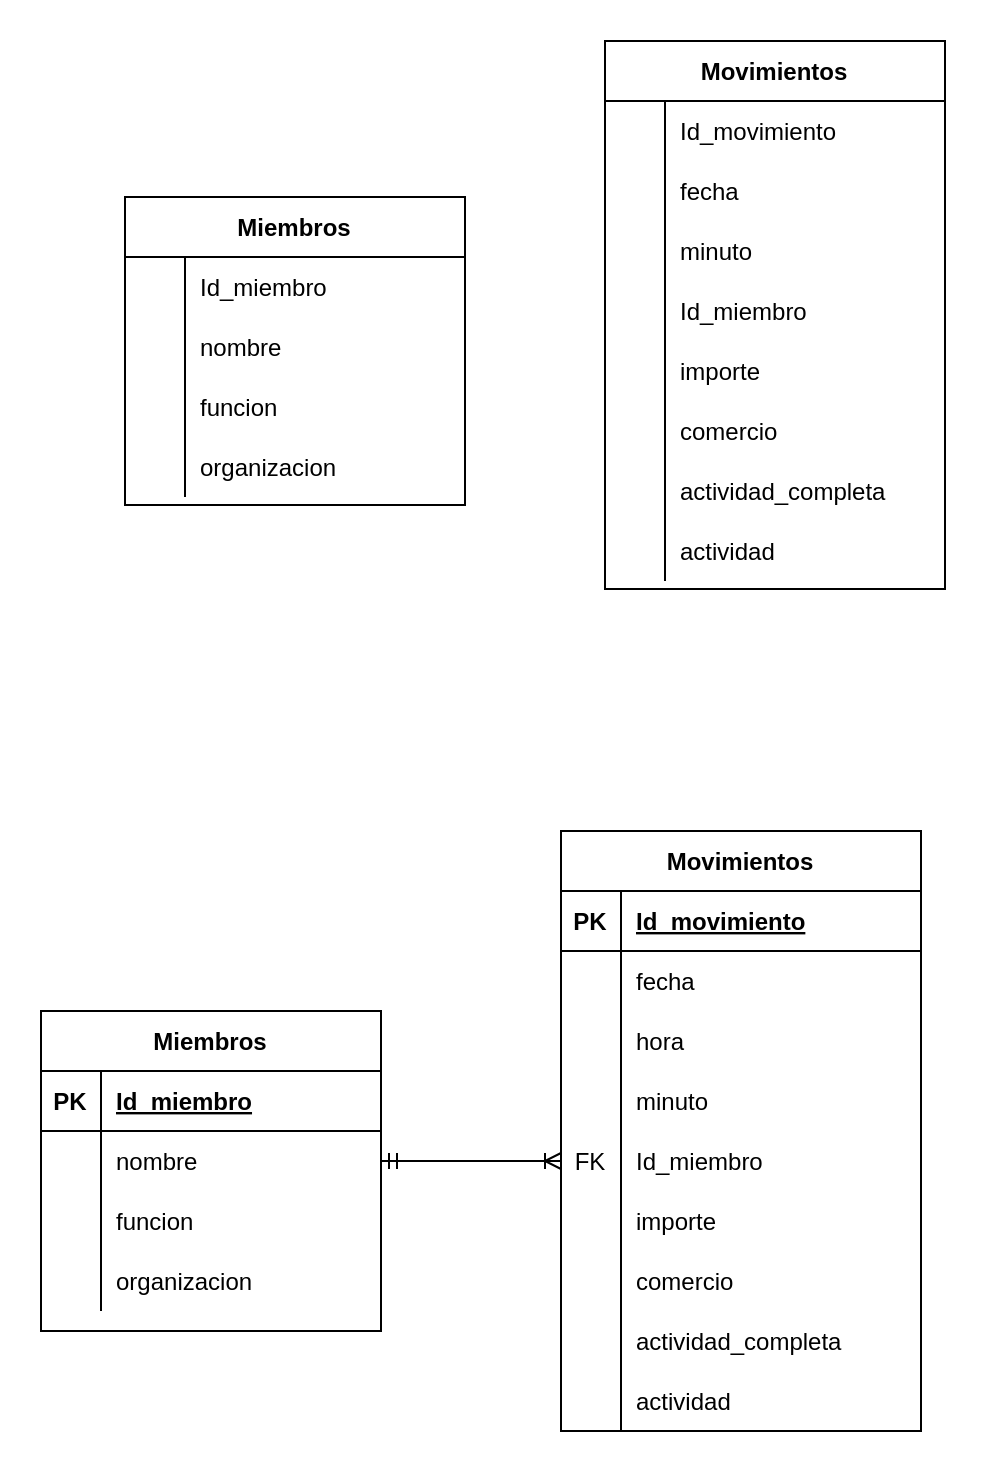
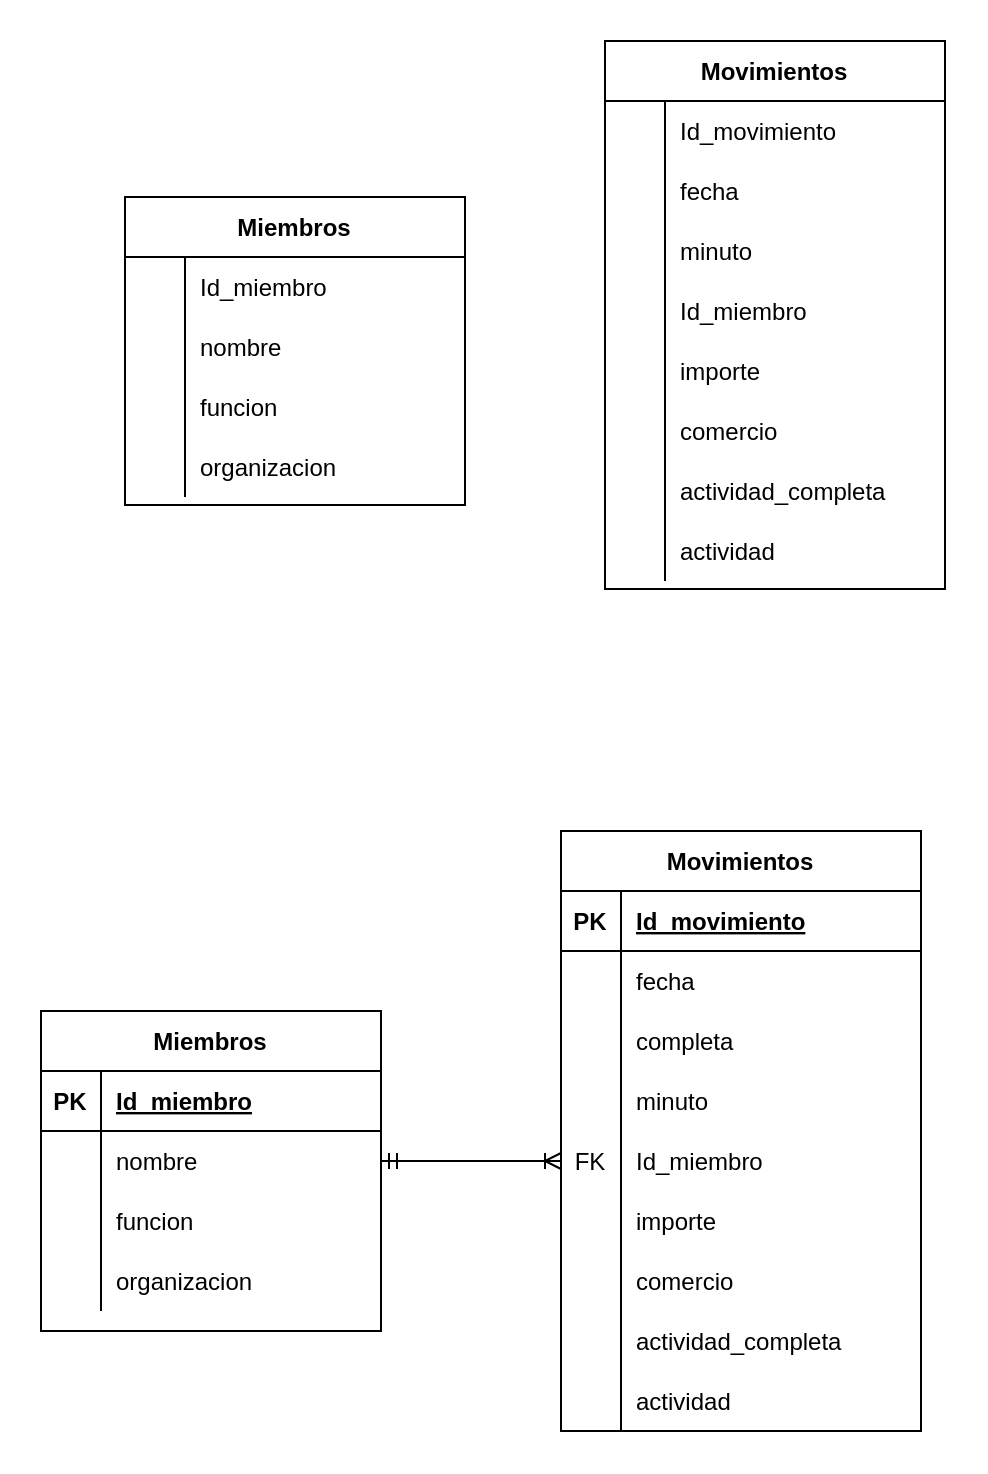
(663, 1042) -> (687, 1042)
